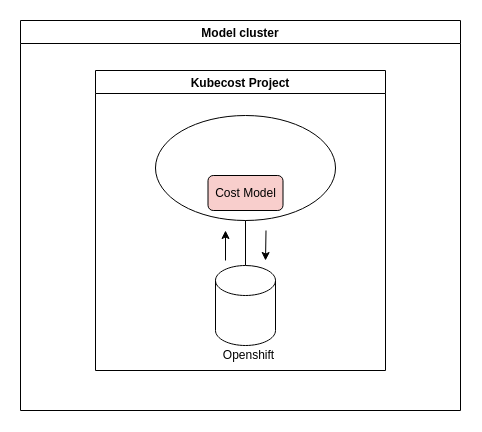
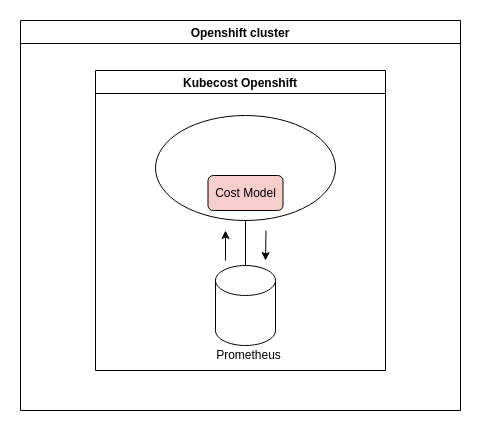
(240, 33) -> (240, 33)
(240, 83) -> (240, 83)
(249, 356) -> (249, 356)
